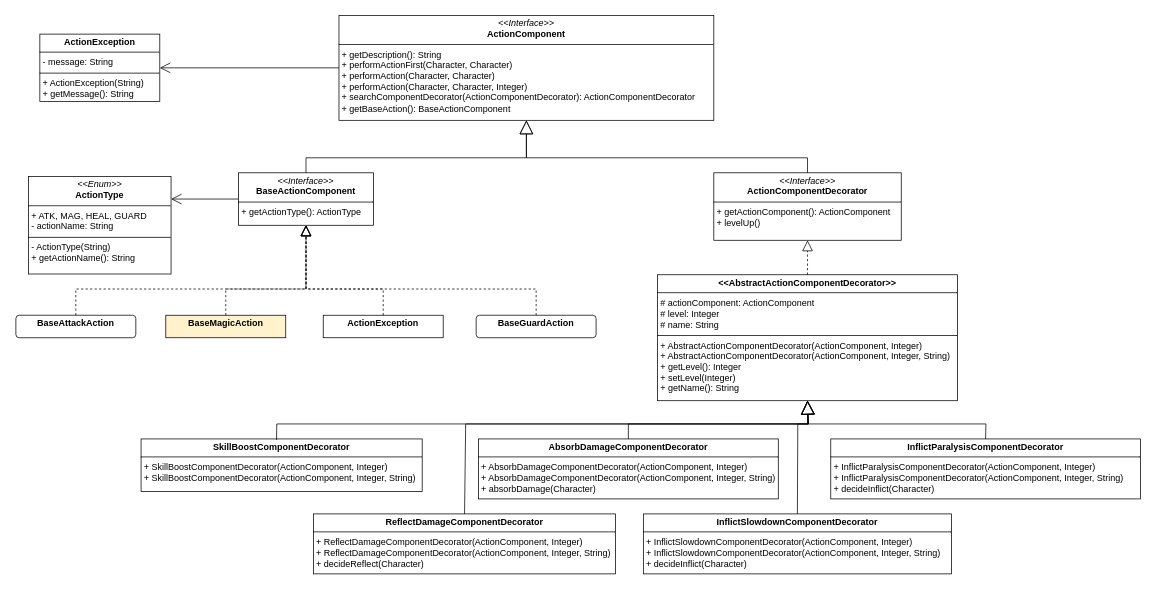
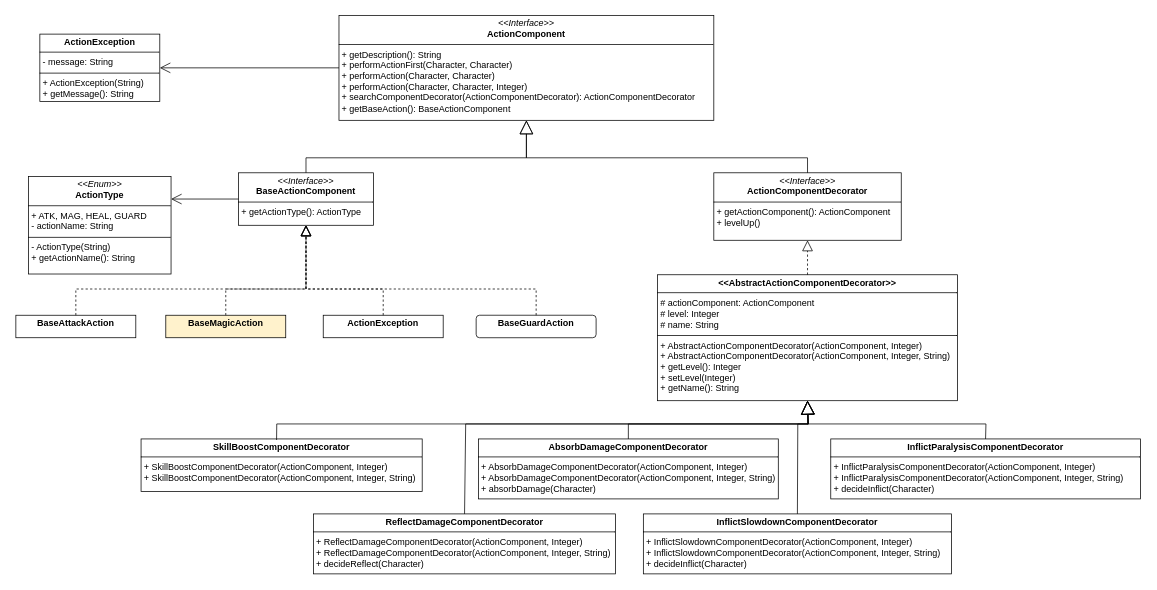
(75, 327) -> (75, 327)
